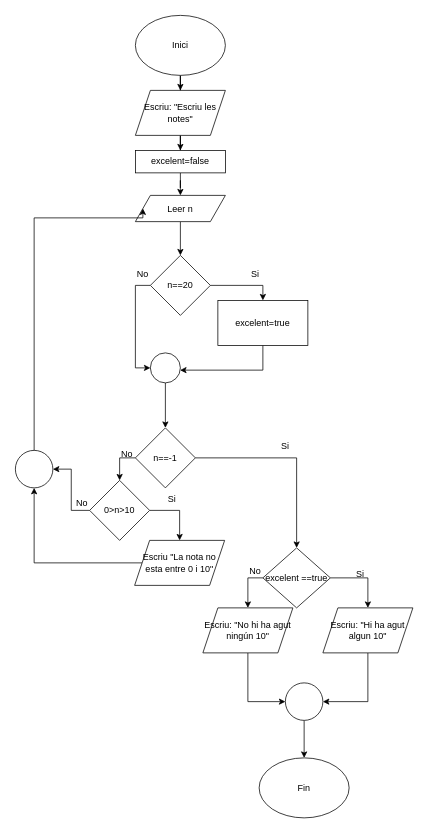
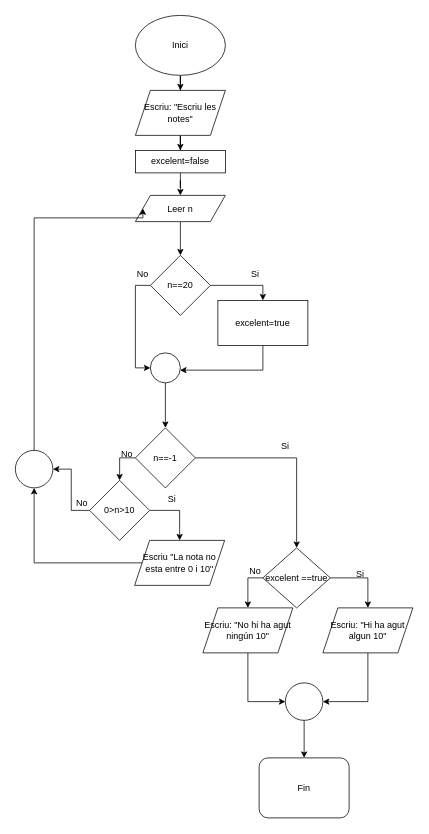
(304, 788) -> (304, 788)
